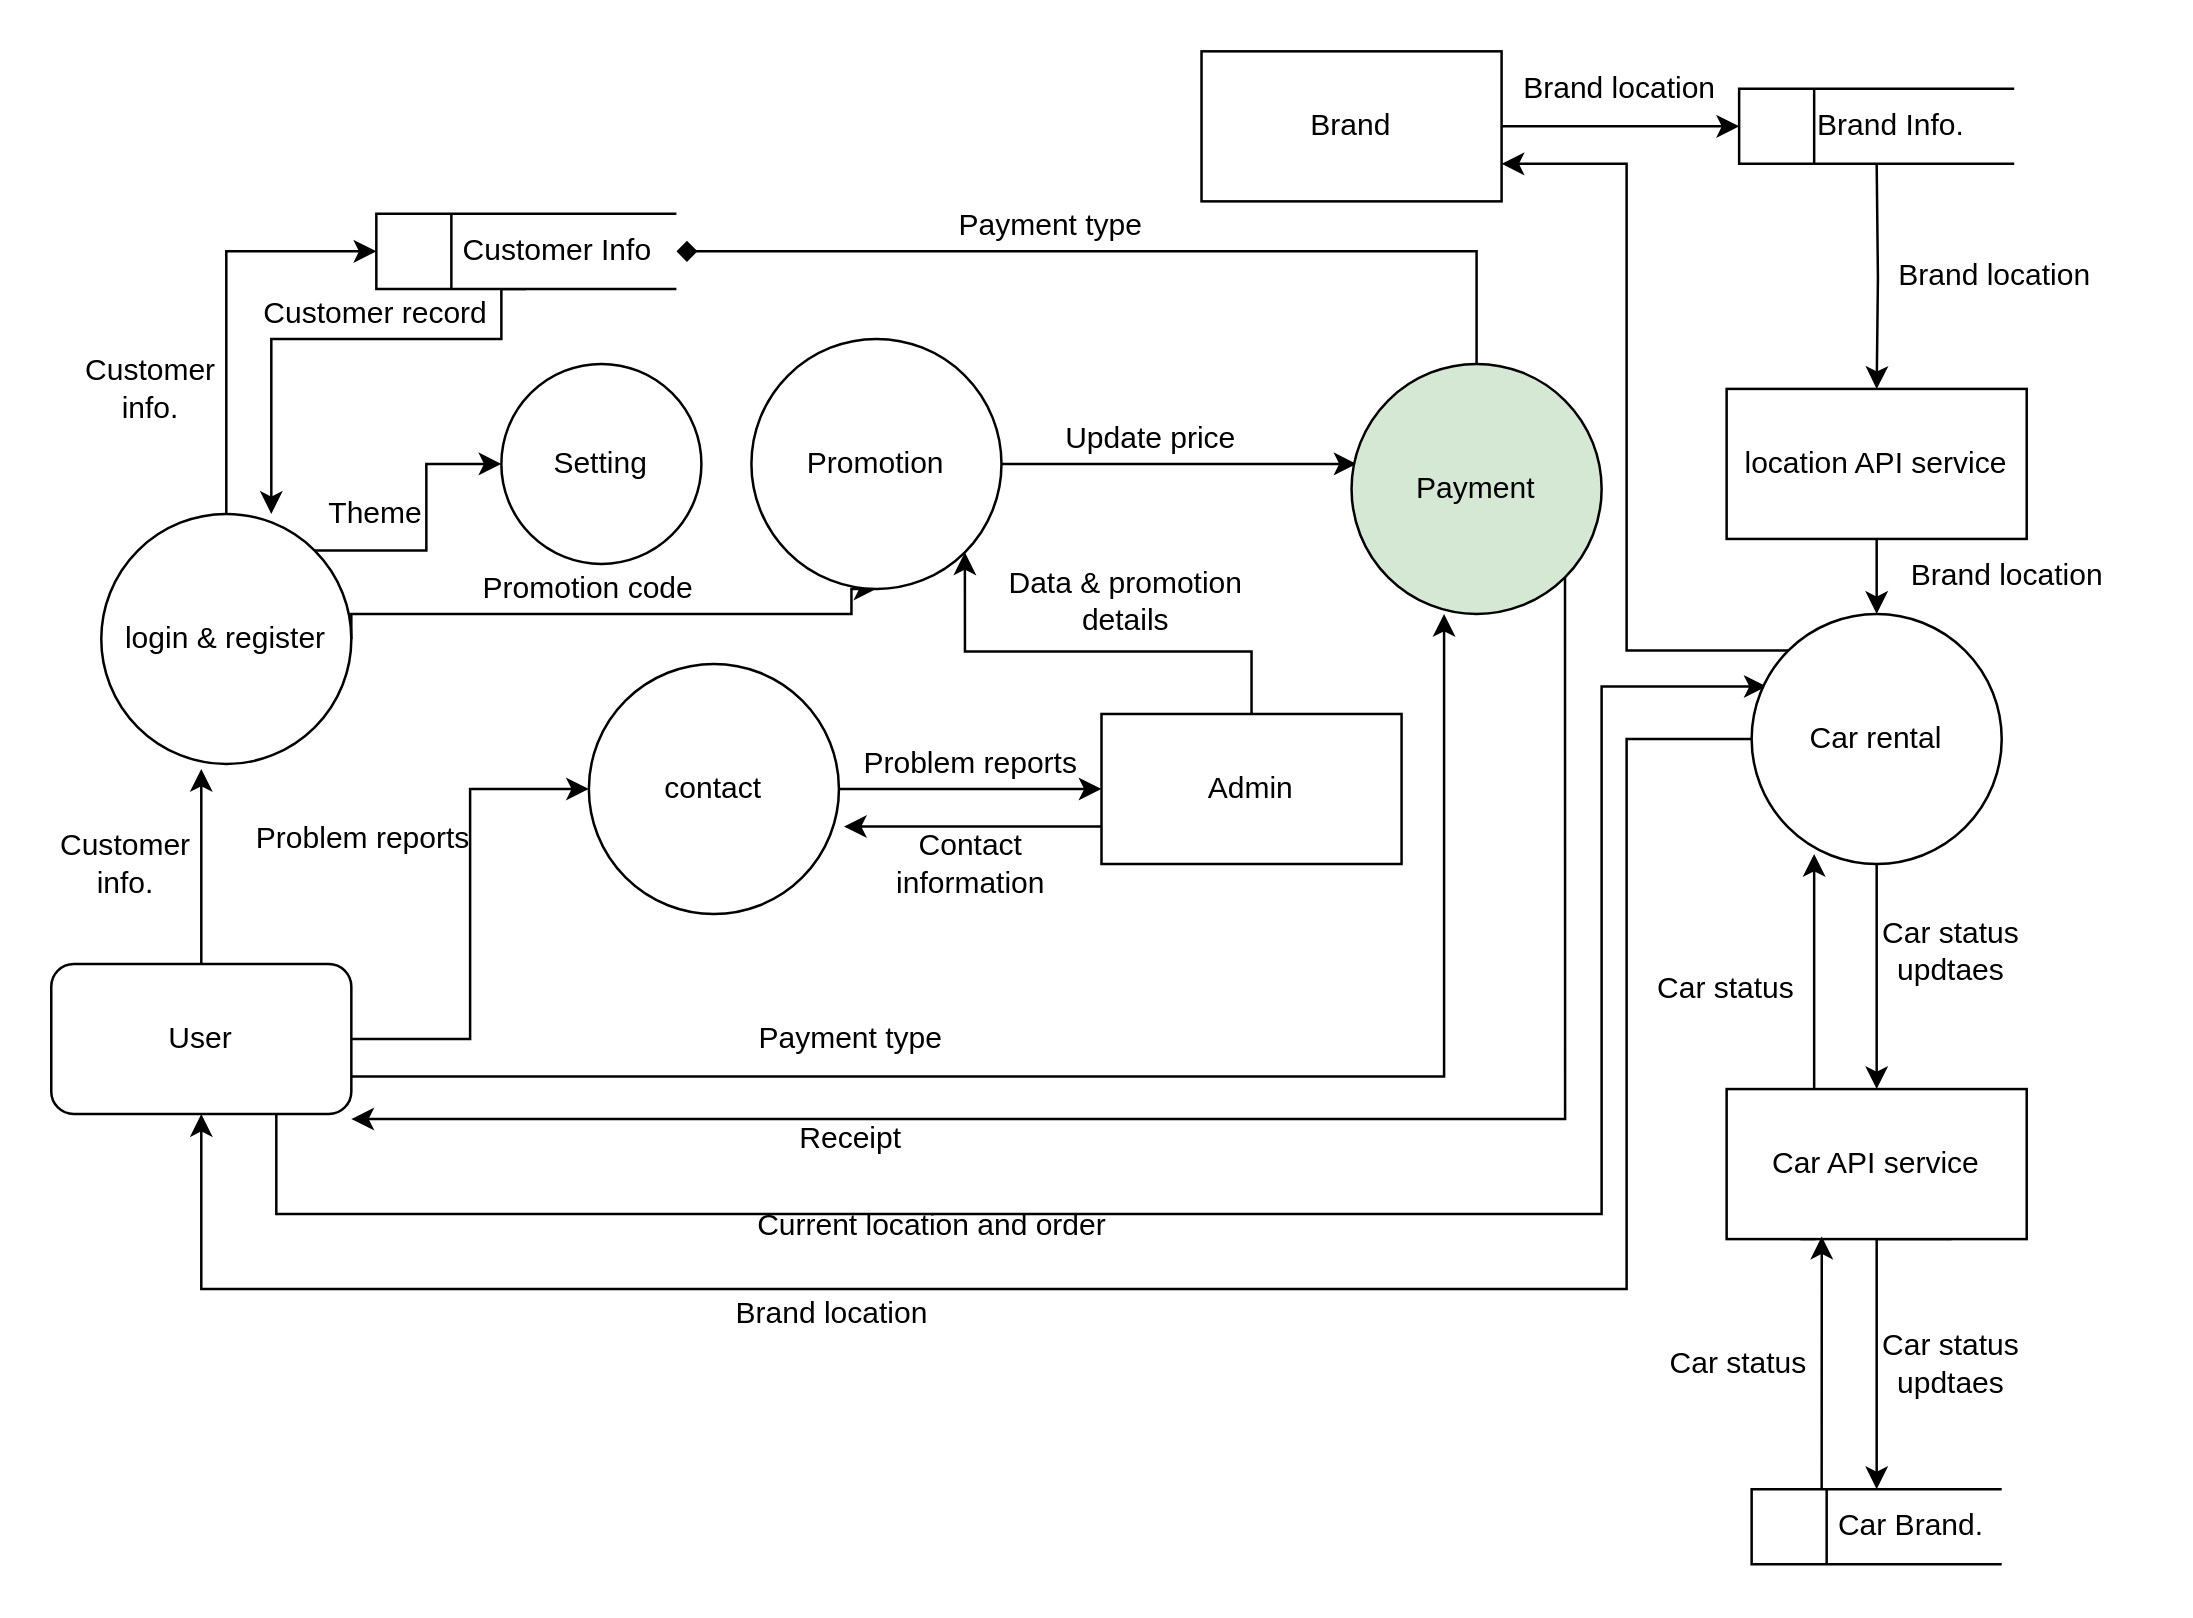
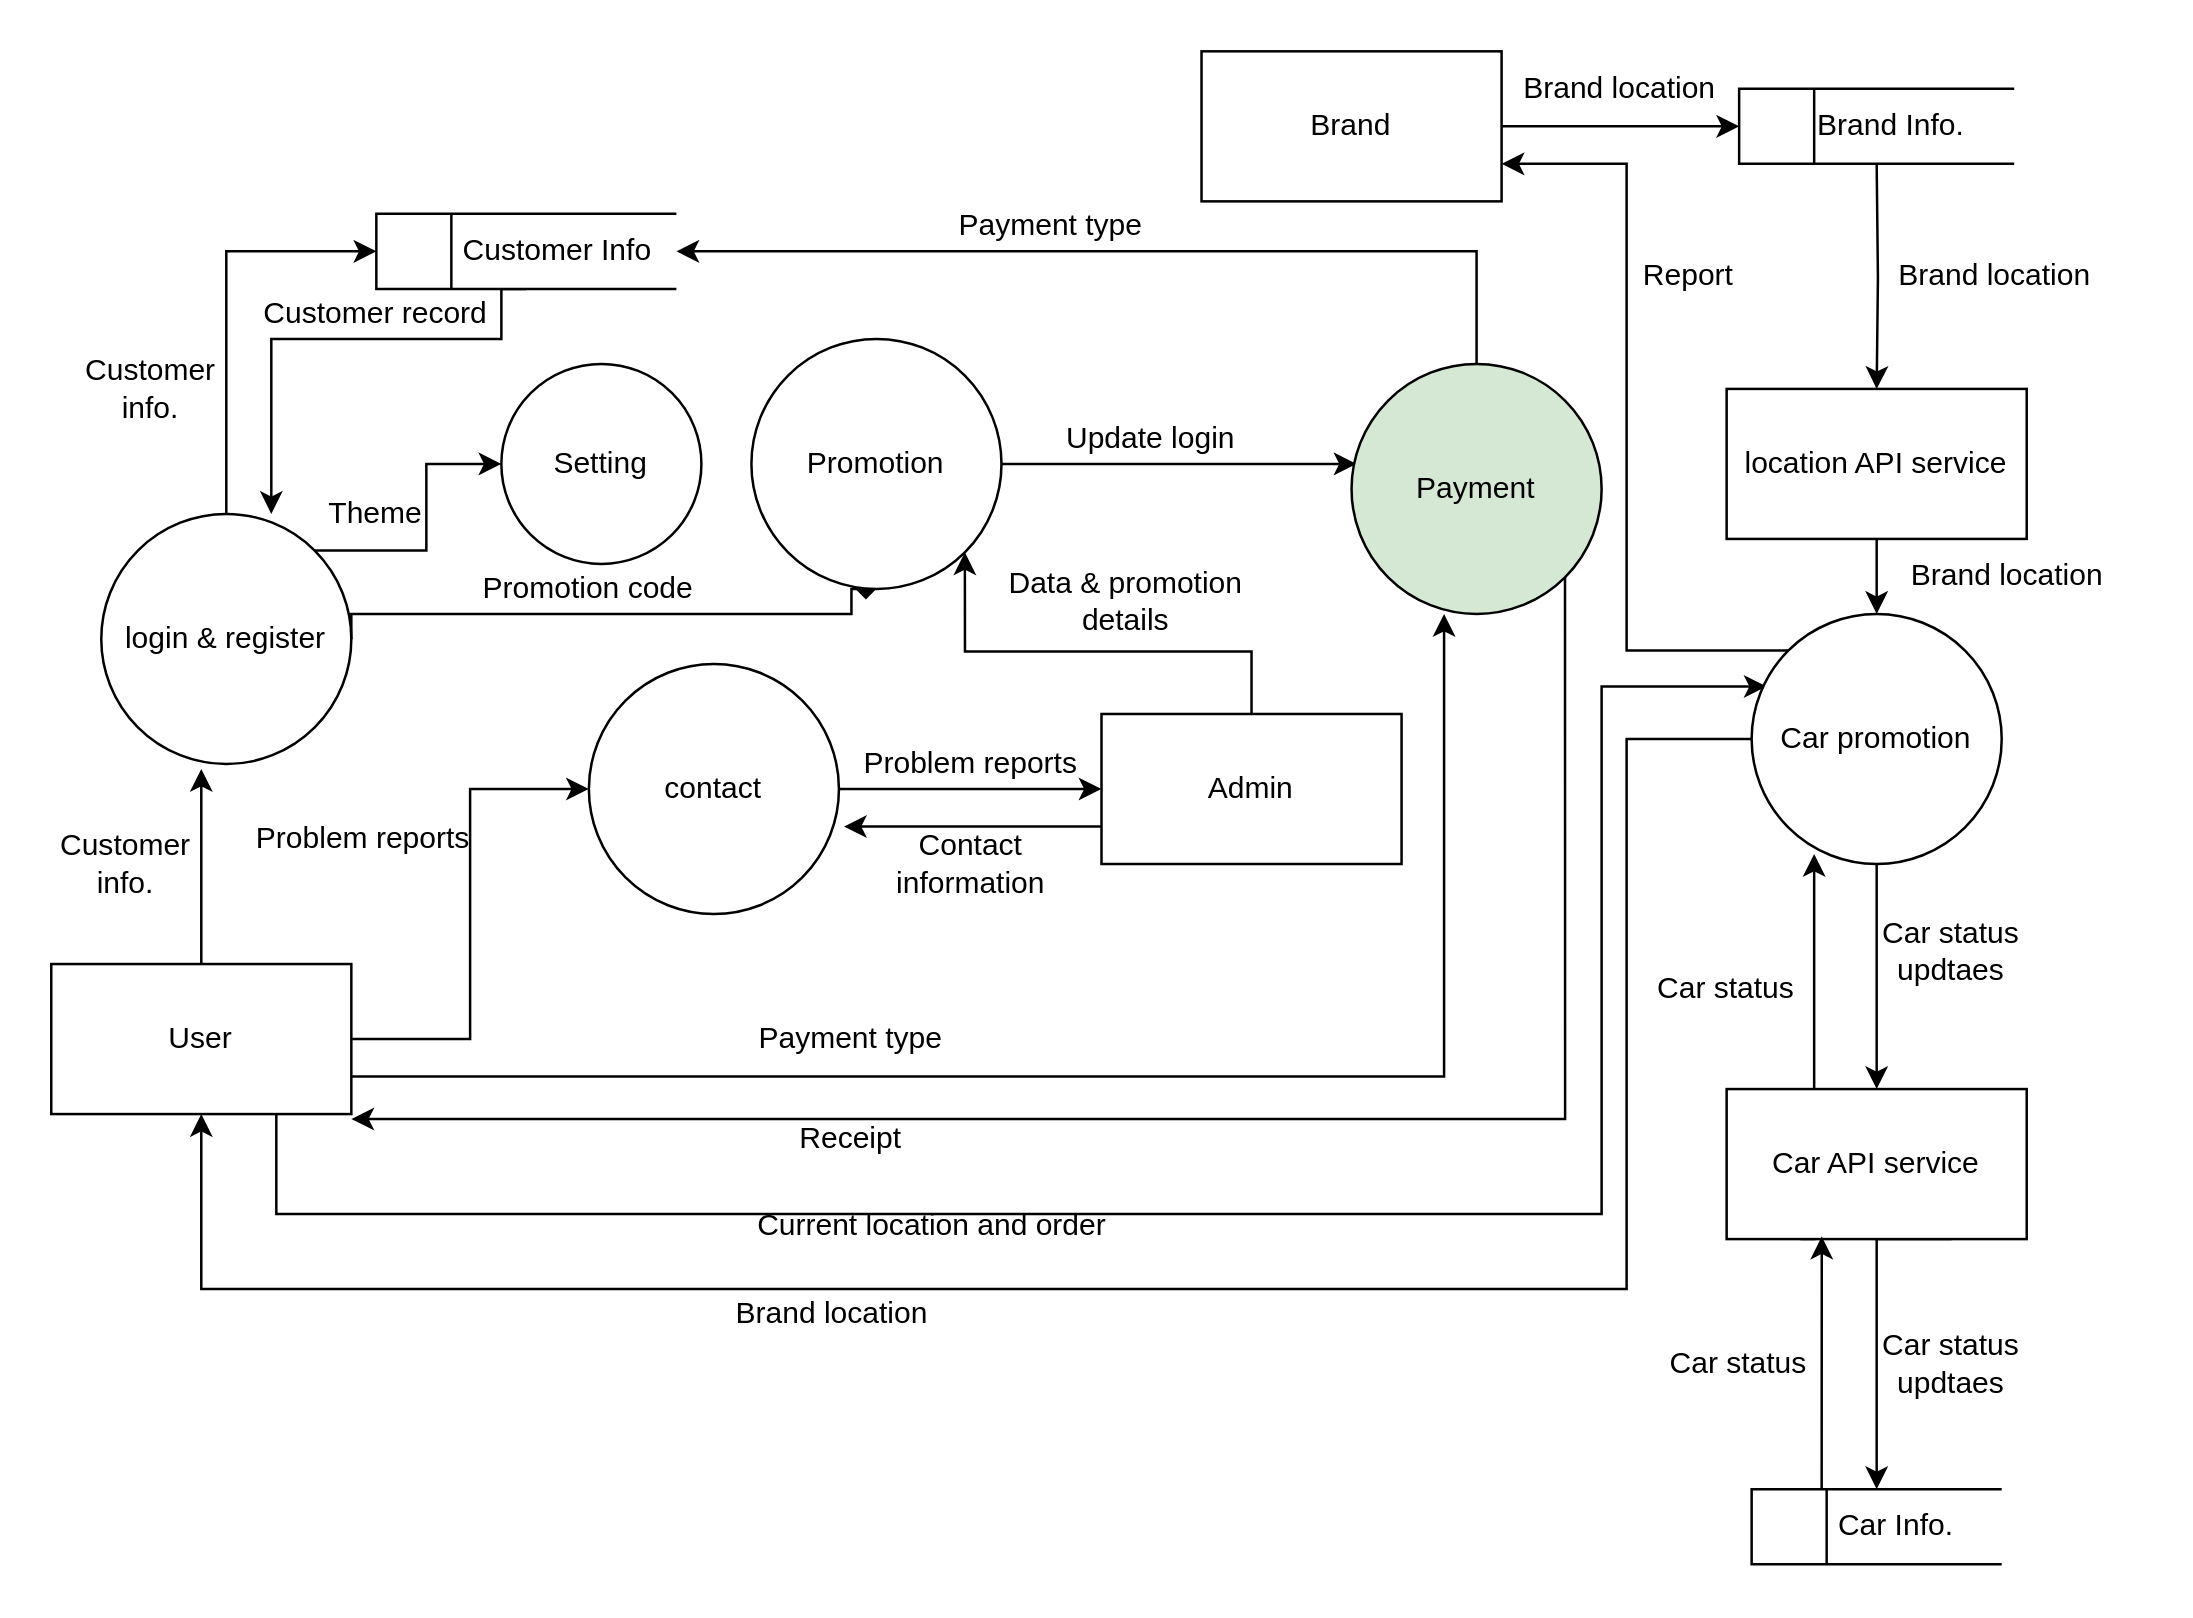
(697, 251) -> (695, 251)
none -> (1689, 276)
(1151, 439) -> (1151, 439)
(857, 589) -> (856, 589)
(1876, 739) -> (1876, 739)
(201, 1039) -> (201, 1039)
(1840, 1526) -> (1832, 1526)
